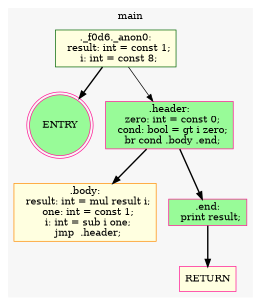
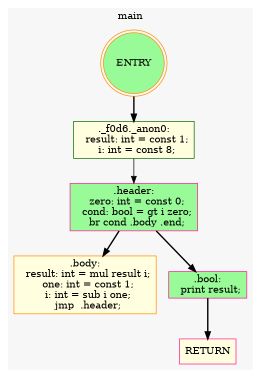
(93, 80) -> (134, 105)
(60, 125) -> (134, 63)
(208, 212) -> (208, 285)
